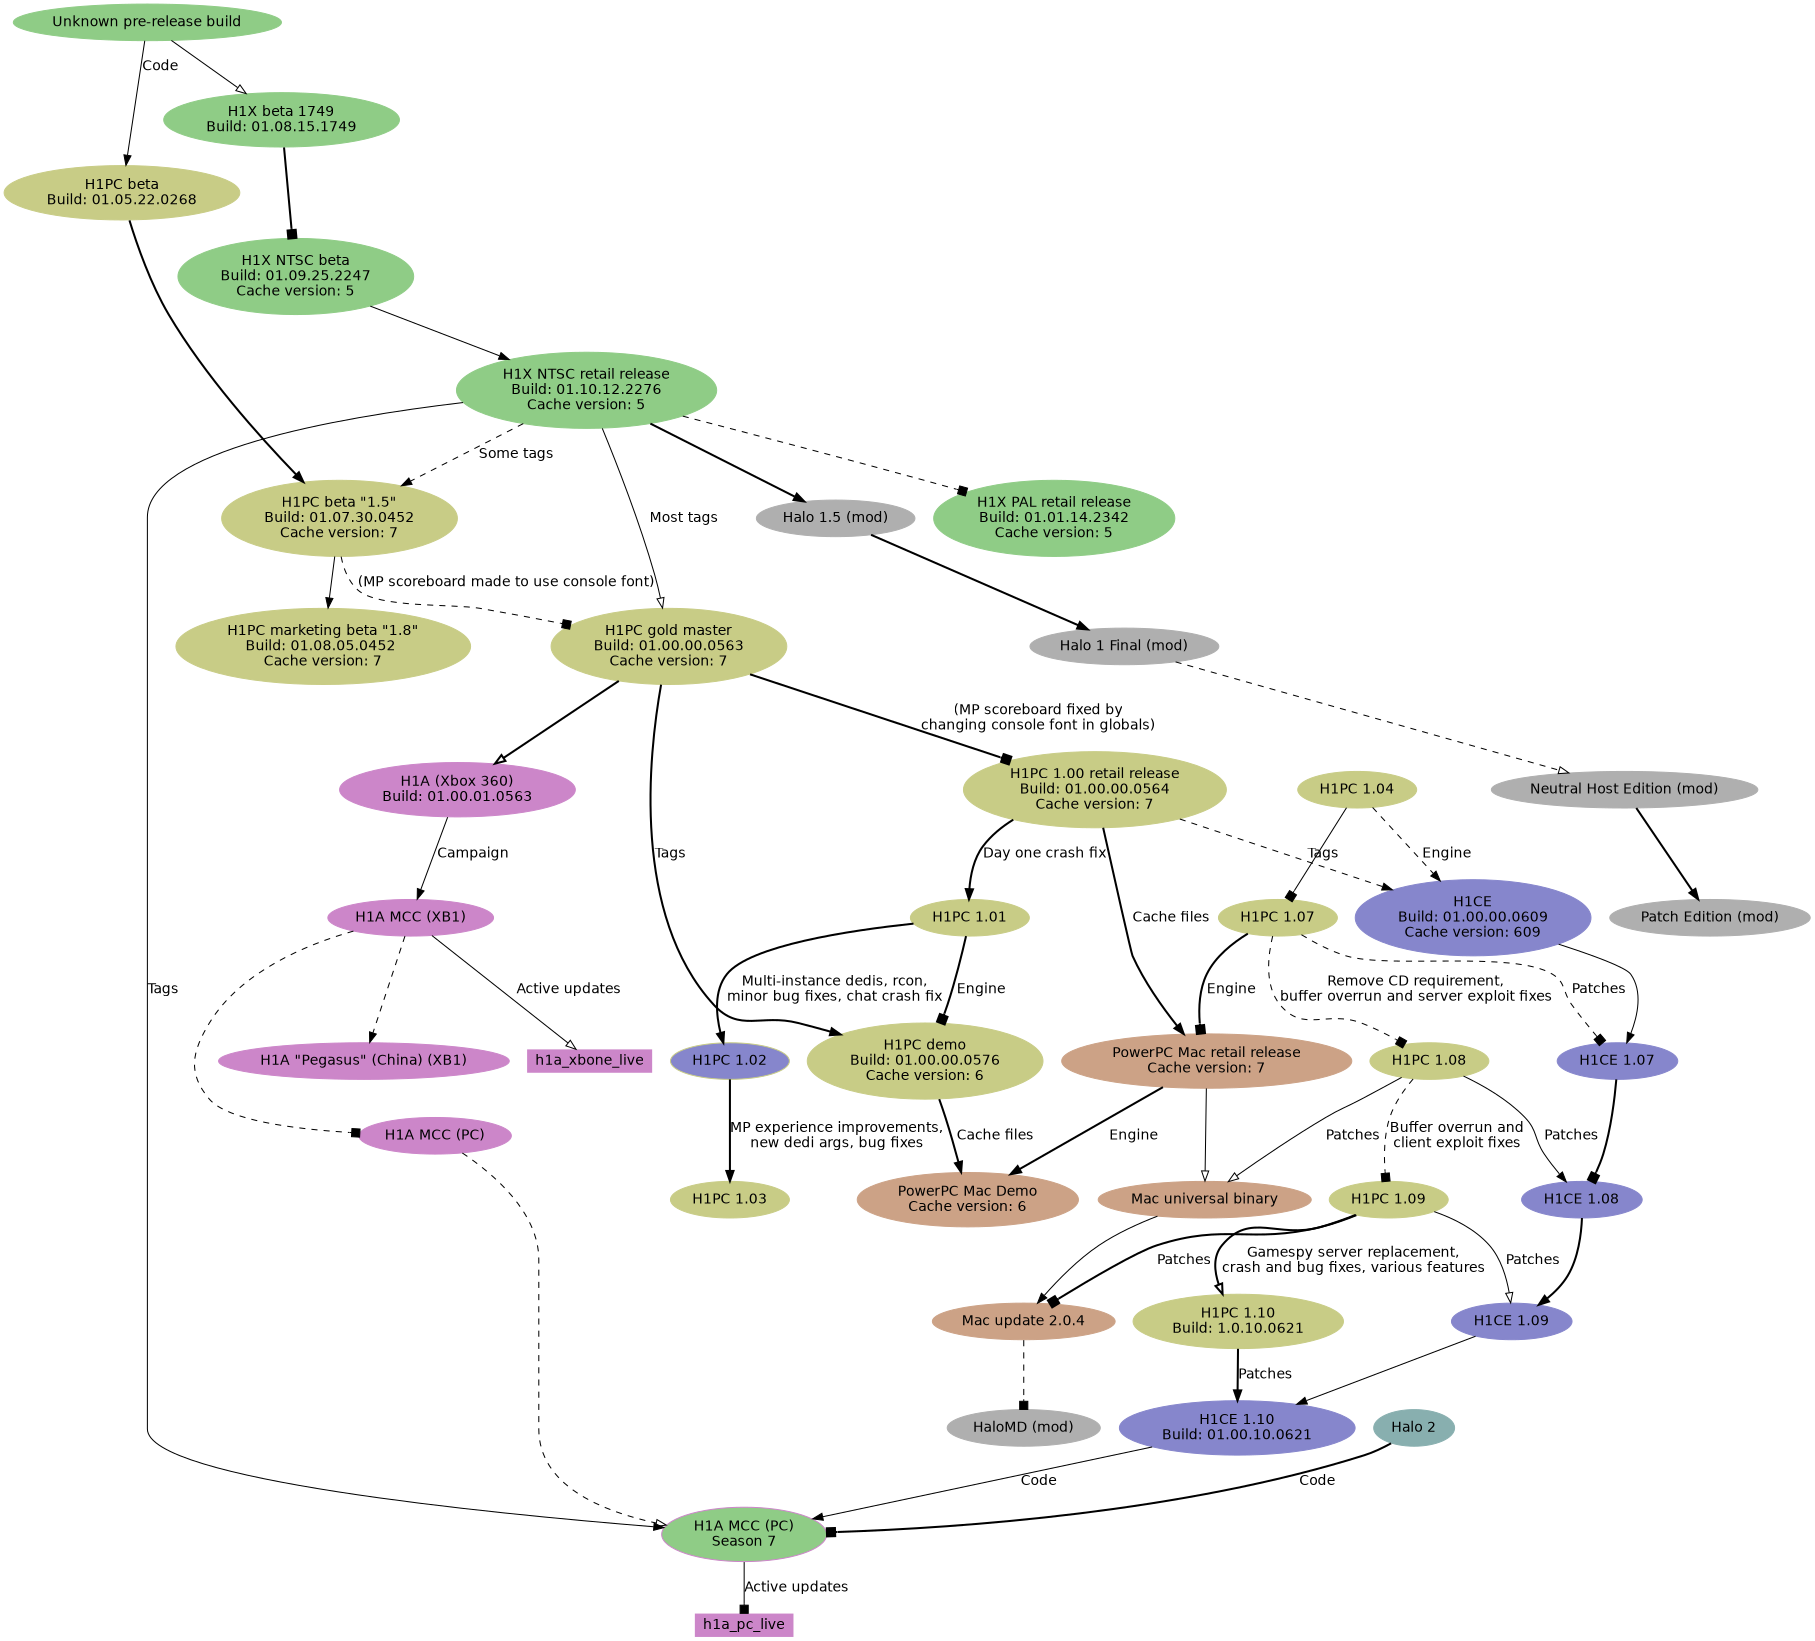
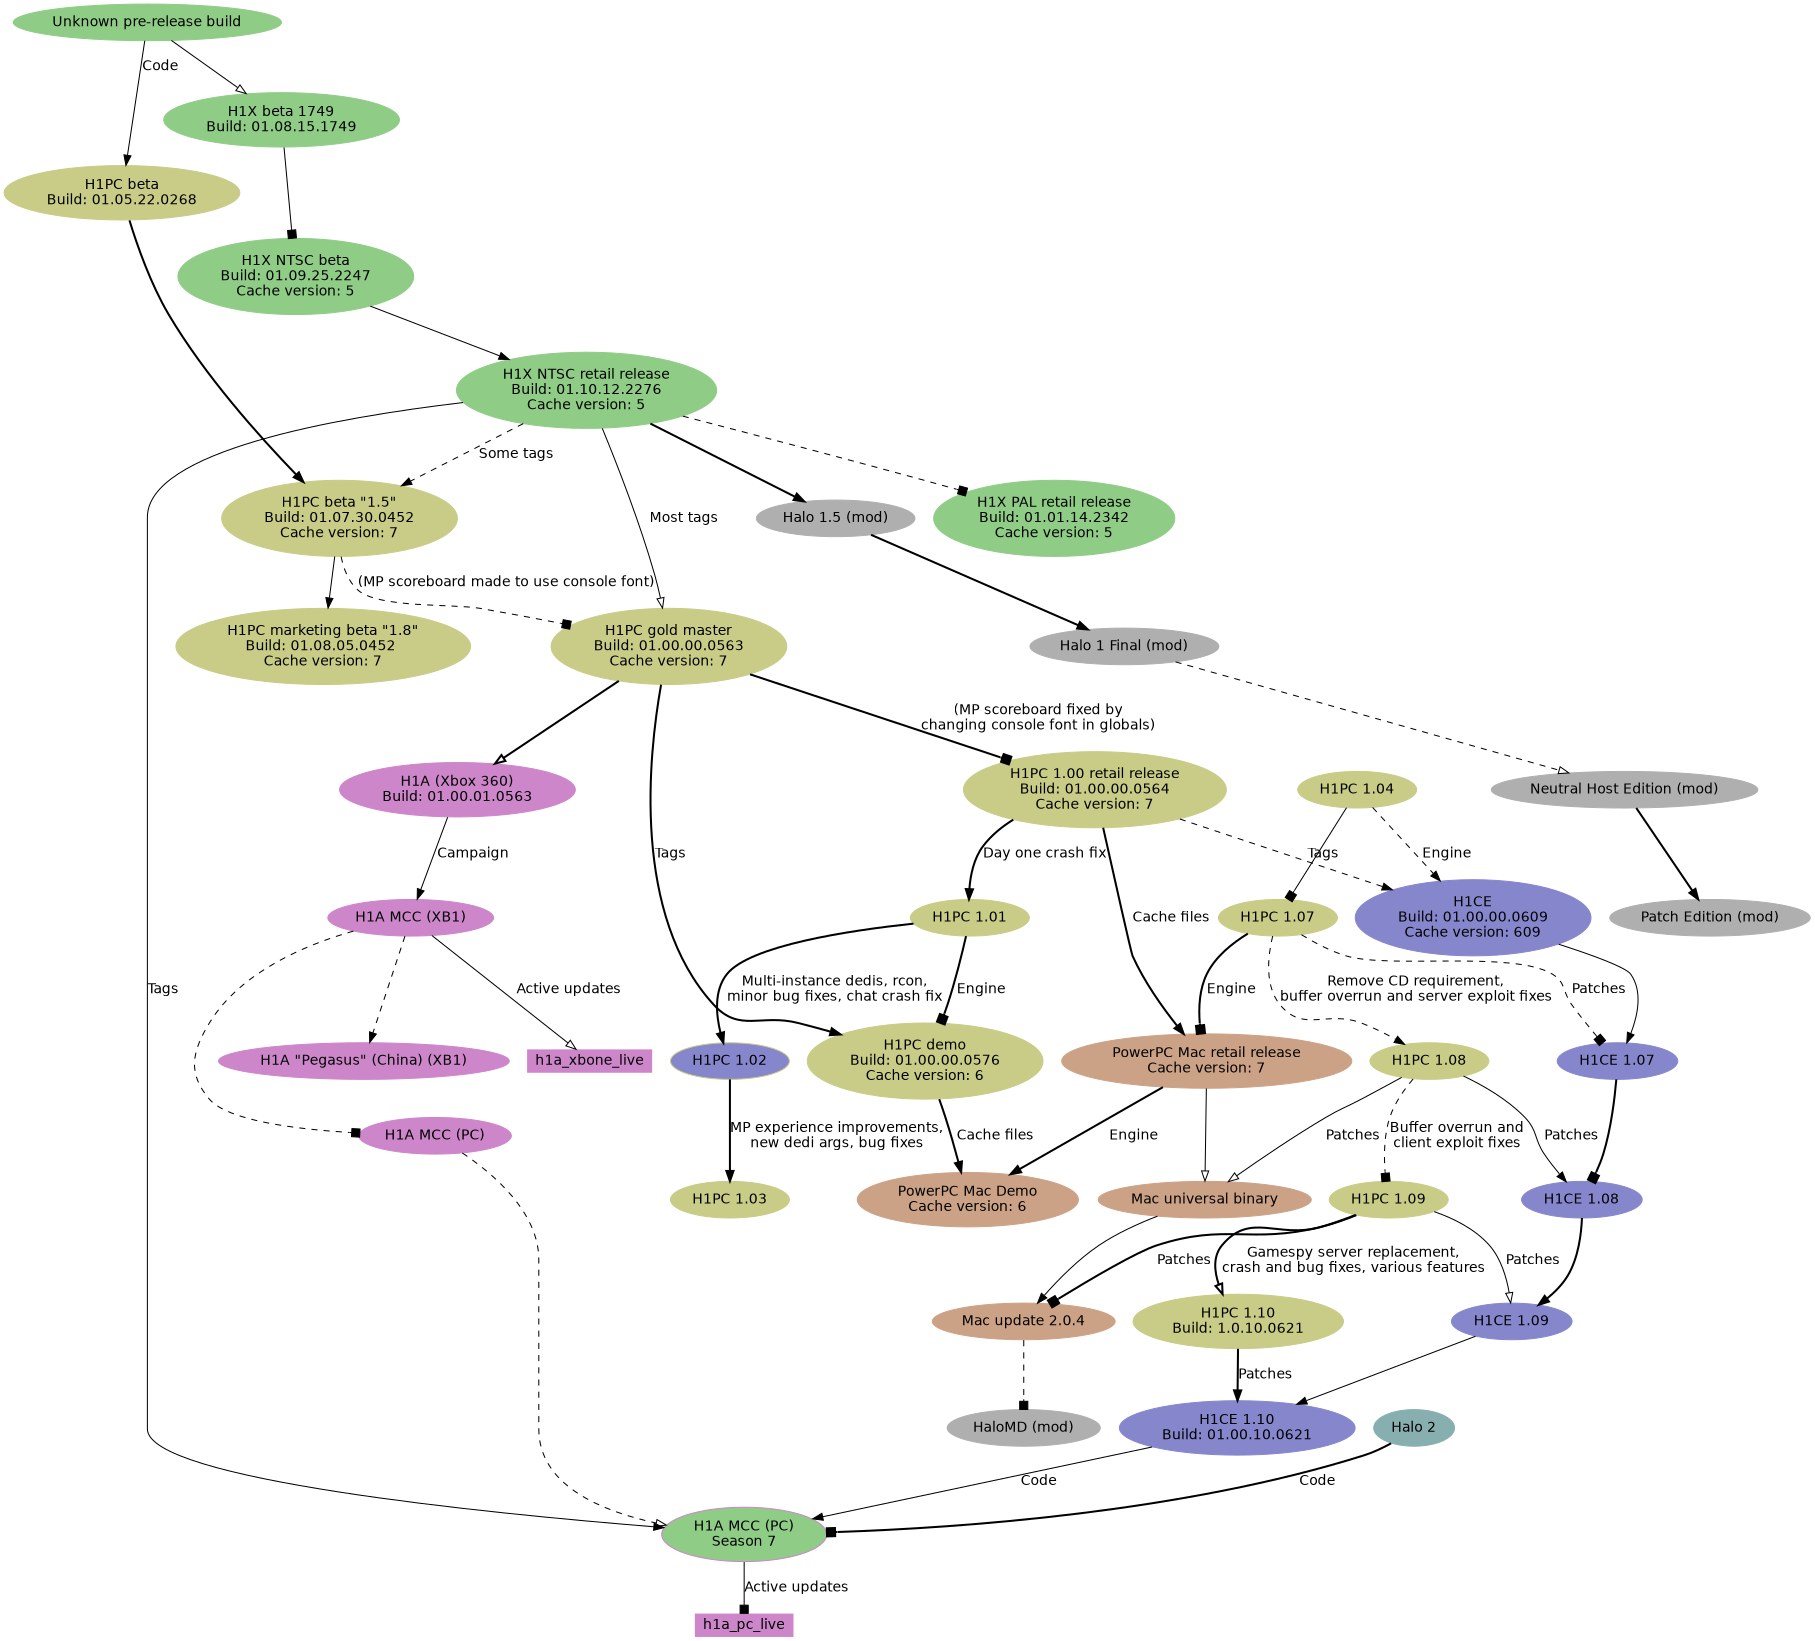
(288, 188) -> (288, 188)
(1302, 1019) -> (1302, 1019)
